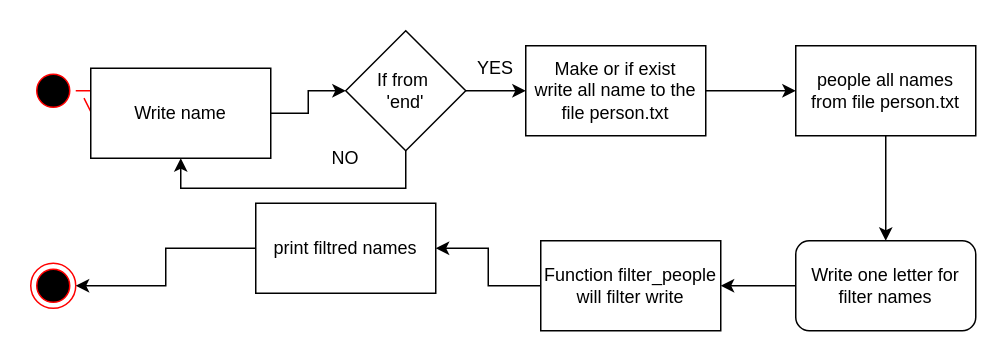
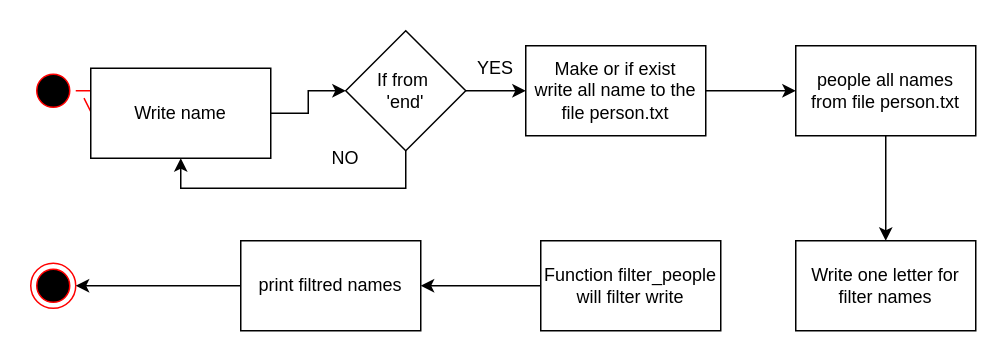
(346, 248) -> (331, 286)
(764, 286) -> none
(886, 286) -> (886, 286)
